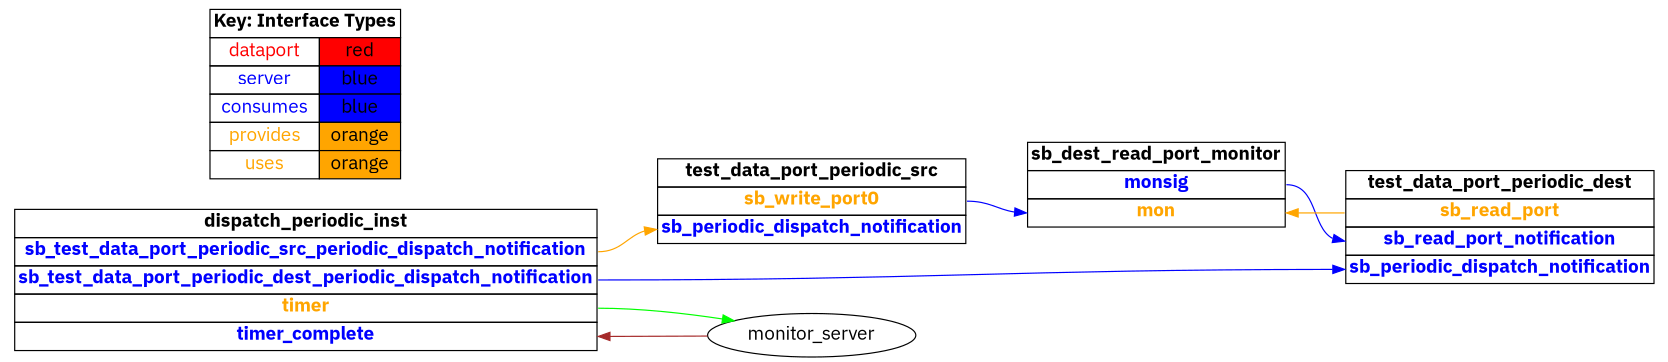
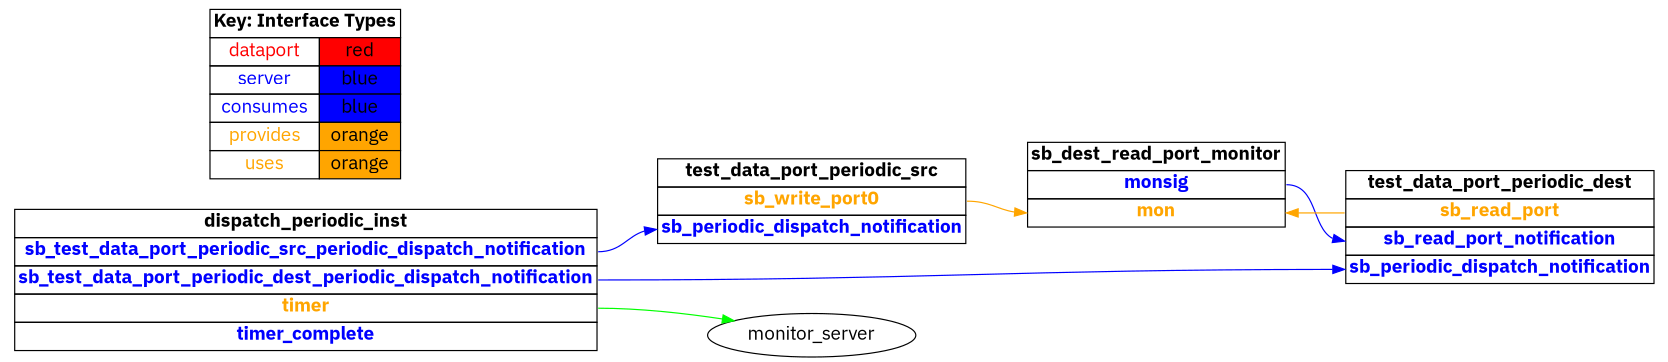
(991, 205) -> (991, 205)
(622, 244) -> (622, 244)
(659, 336) -> none
